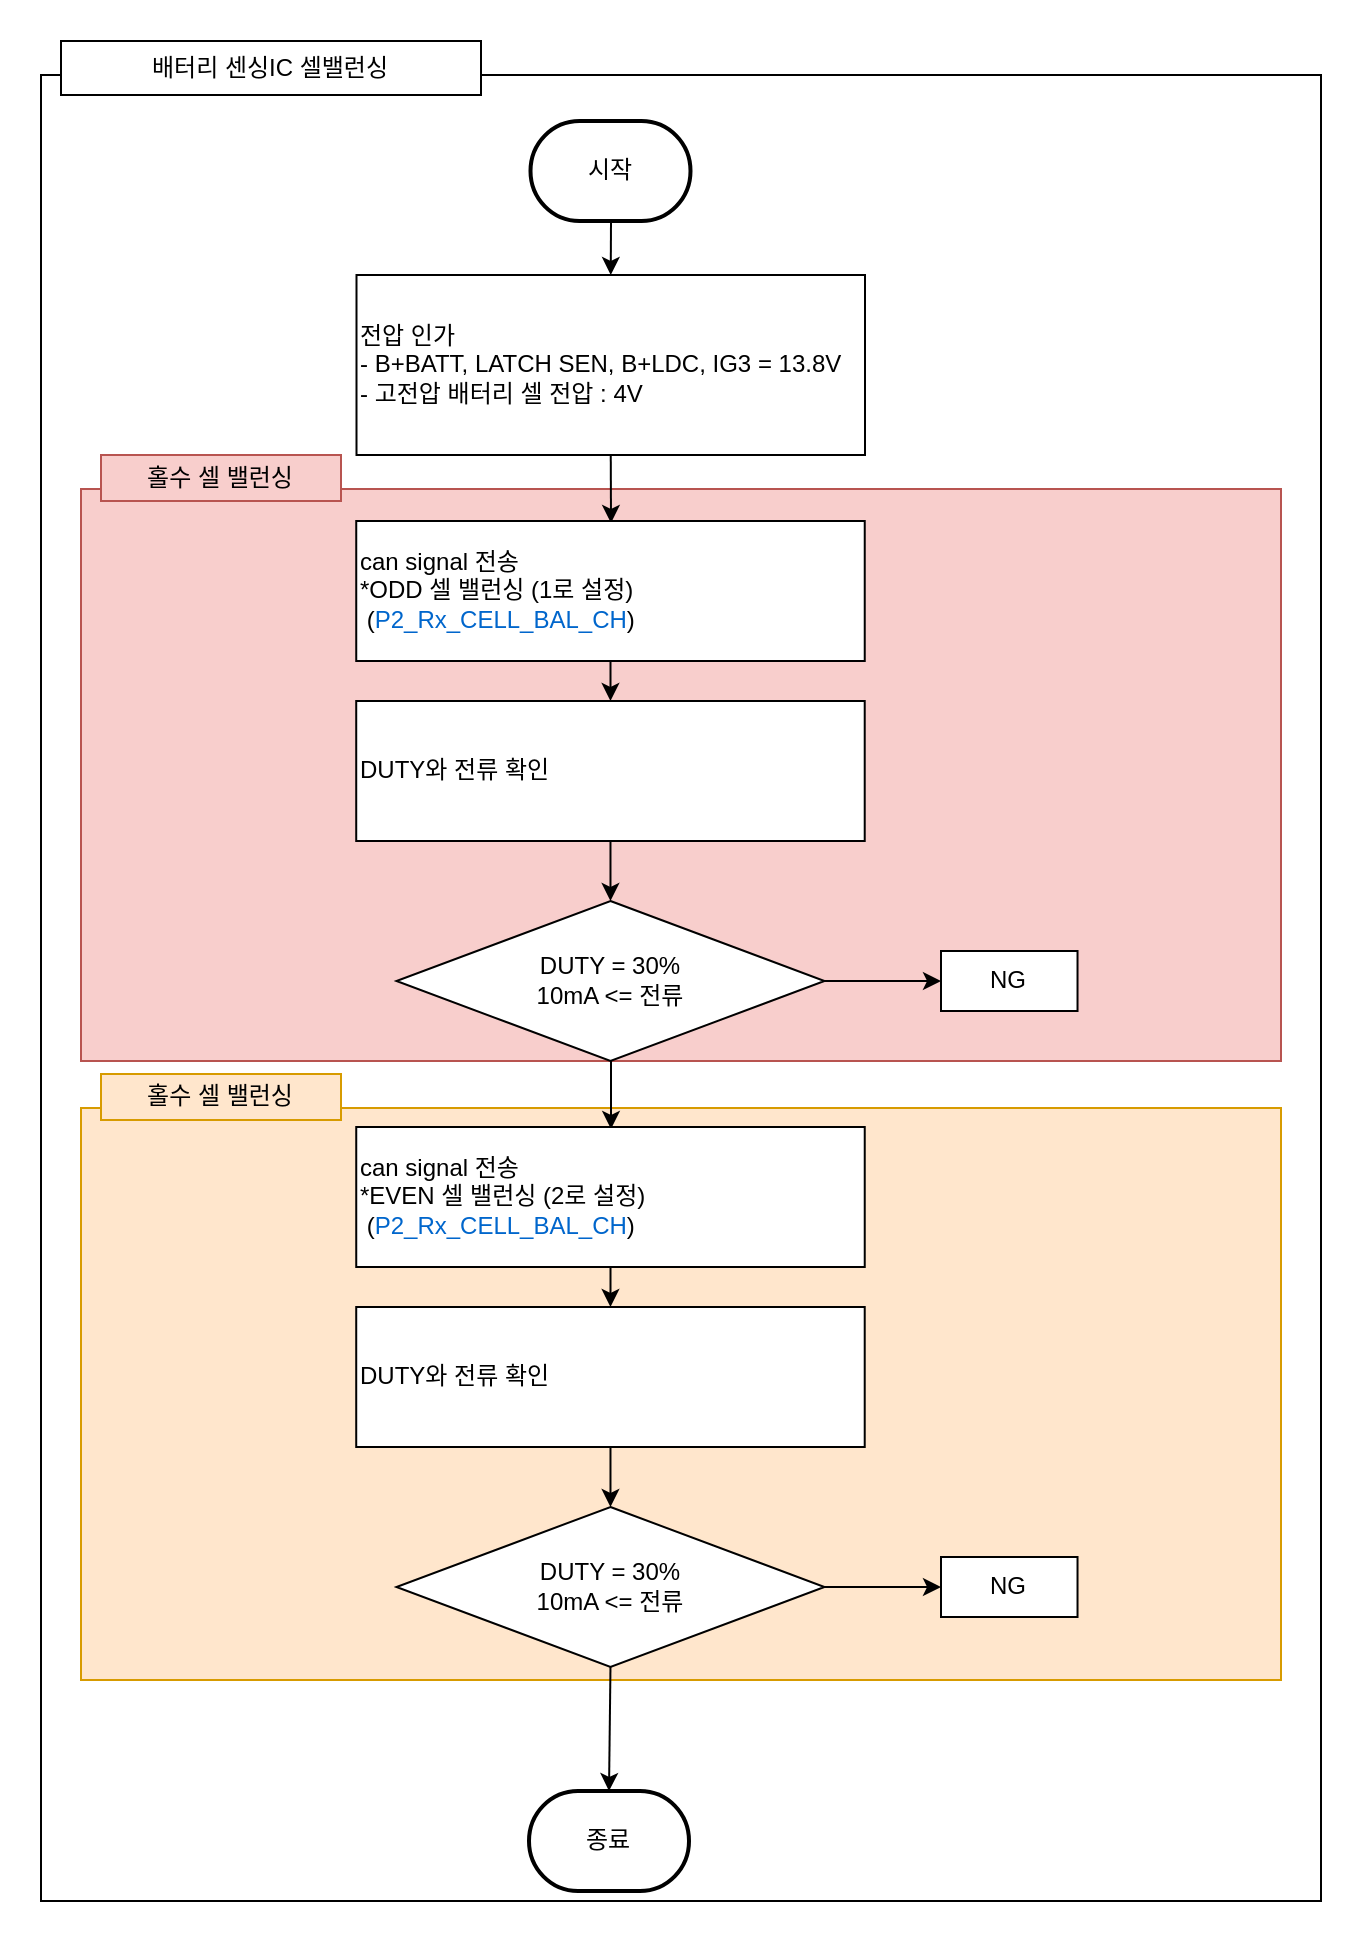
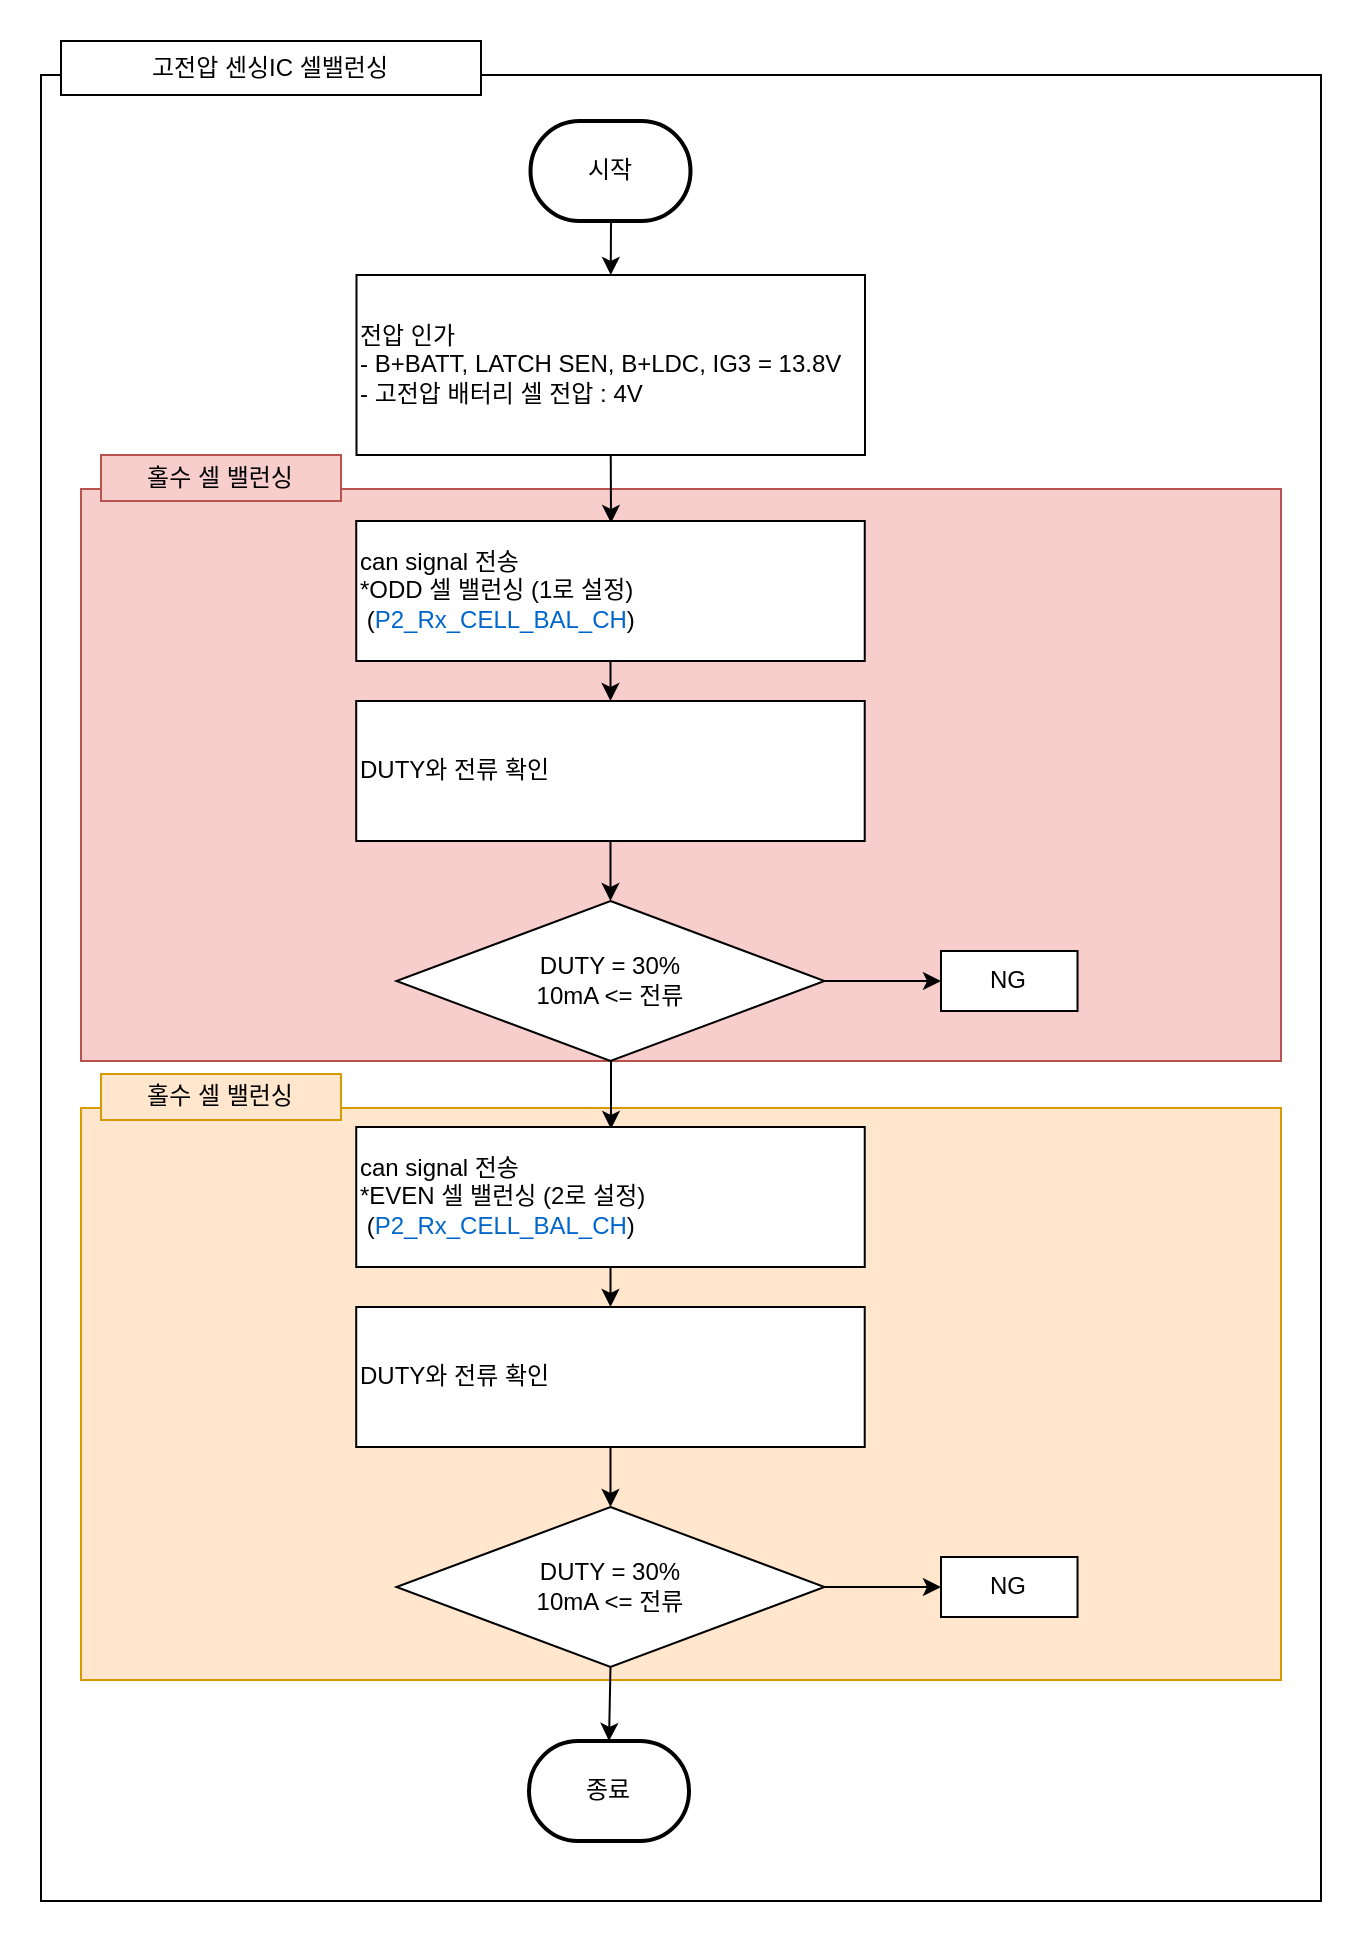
(271, 69) -> (271, 69)
(609, 1841) -> (609, 1791)
